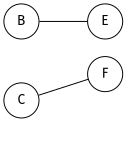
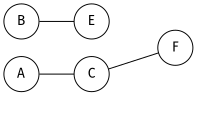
none -> (21, 74)
